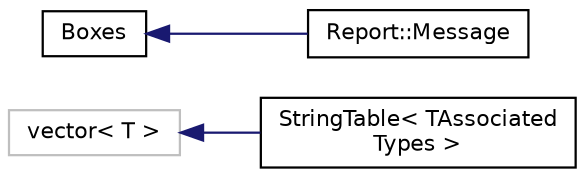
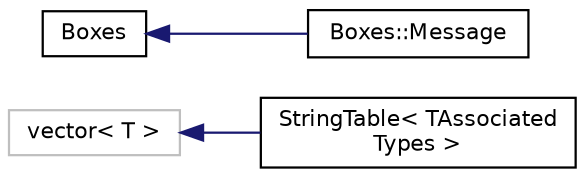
(418, 34) -> (418, 34)
